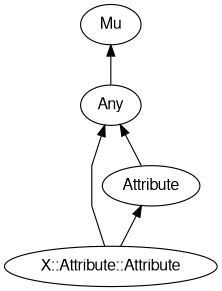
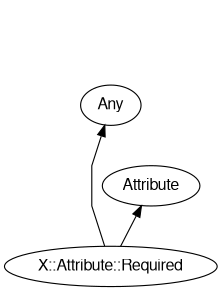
(111, 25) -> none
(133, 150) -> none
(111, 266) -> (111, 266)
